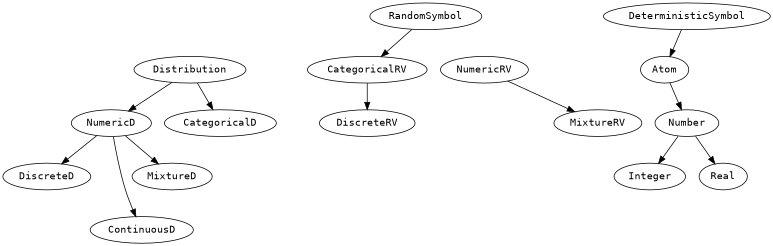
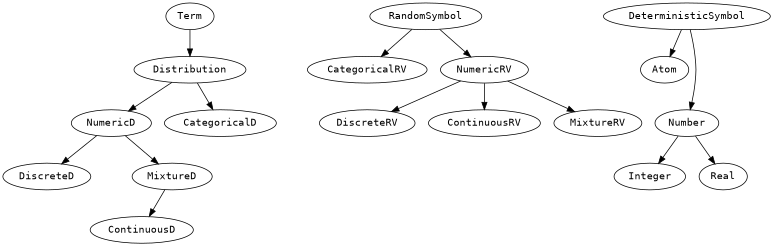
none -> (190, 16)
none -> (452, 41)
(367, 93) -> (430, 95)
(674, 93) -> (696, 66)
none -> (484, 123)
(121, 174) -> (159, 200)
